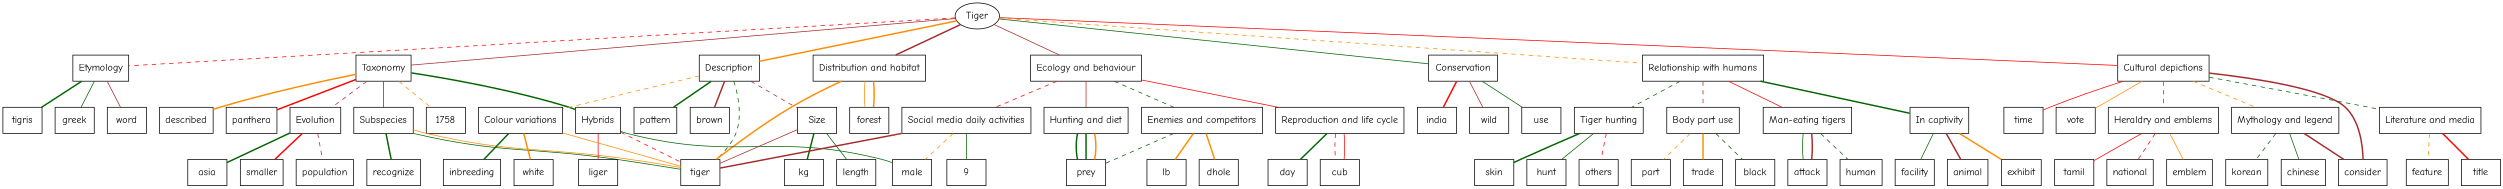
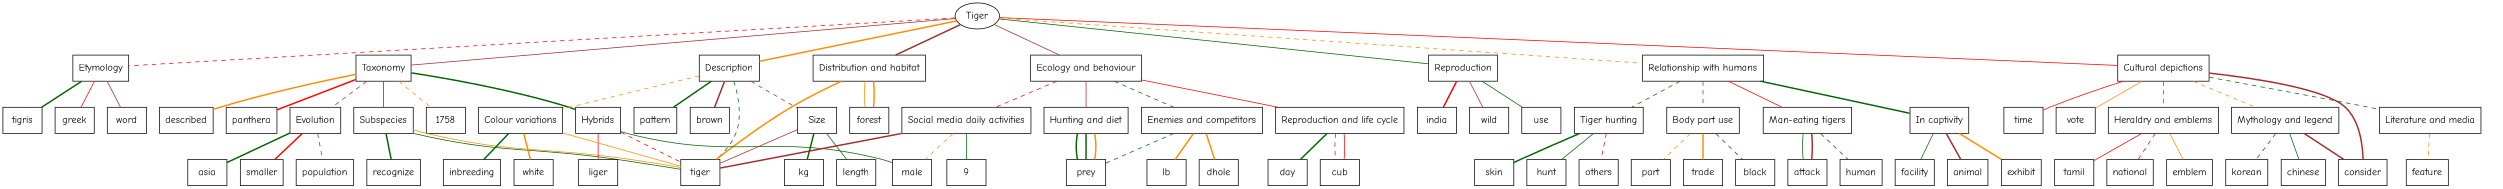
(1463, 68) -> (1463, 68)
(88, 94) -> (88, 94)
(2481, 173) -> none
